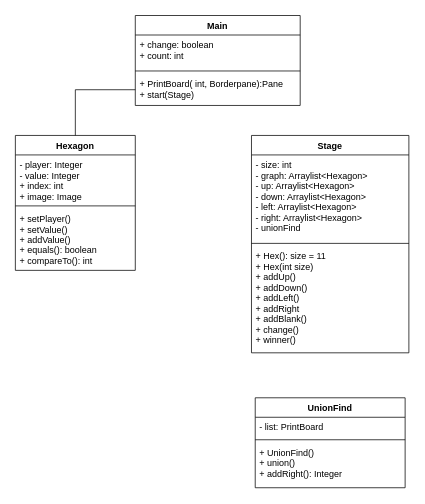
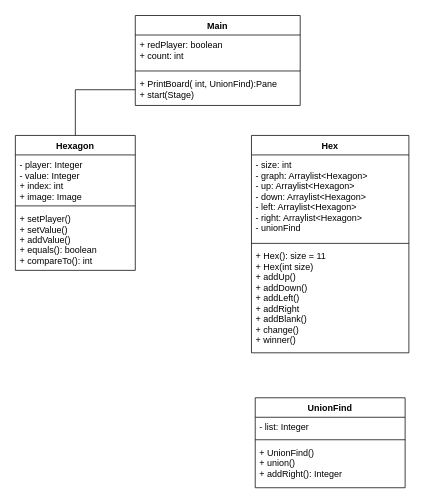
(178, 45) -> (184, 45)
(220, 84) -> (215, 84)
(330, 146) -> (330, 146)
(298, 428) -> (291, 428)
